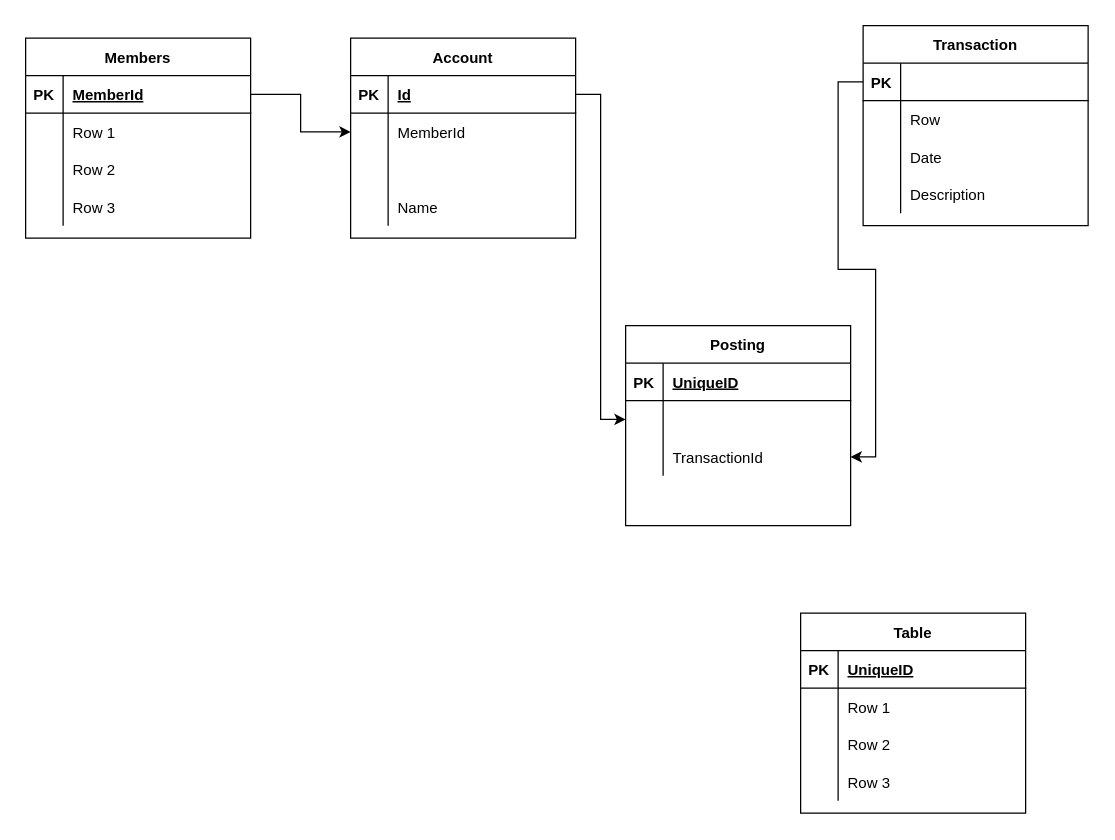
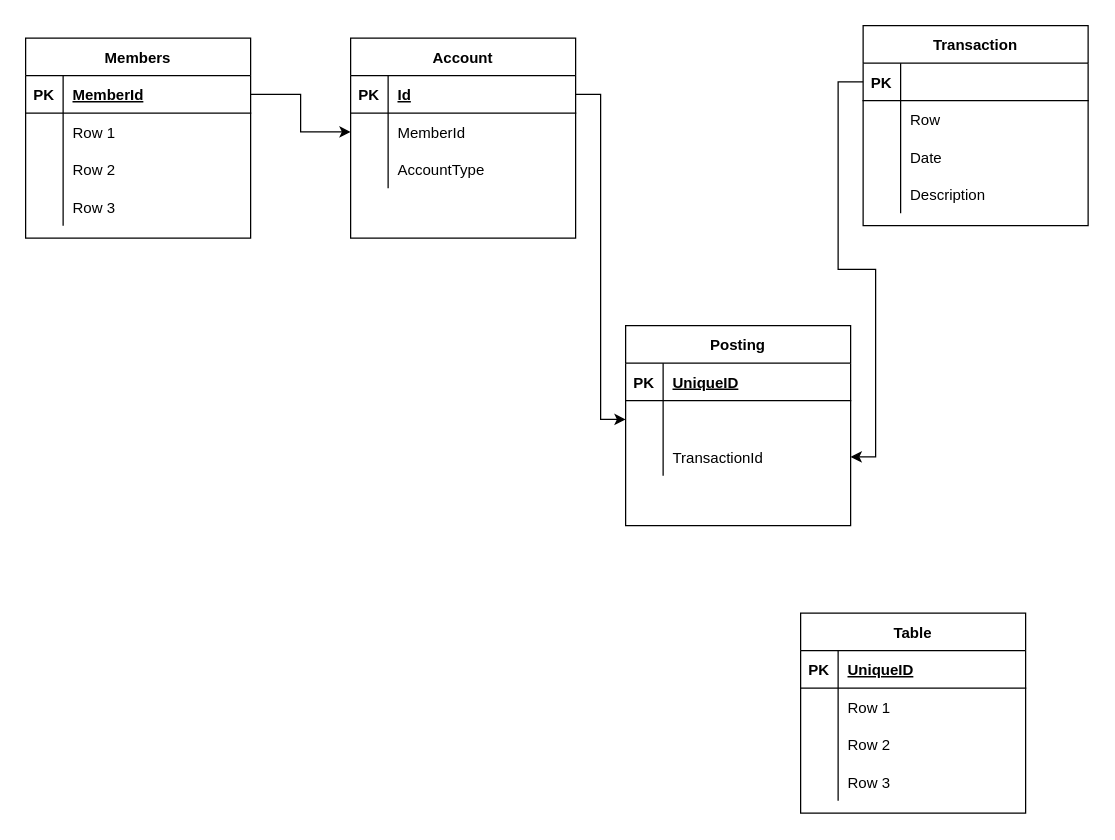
none -> (482, 169)
(482, 207) -> none
